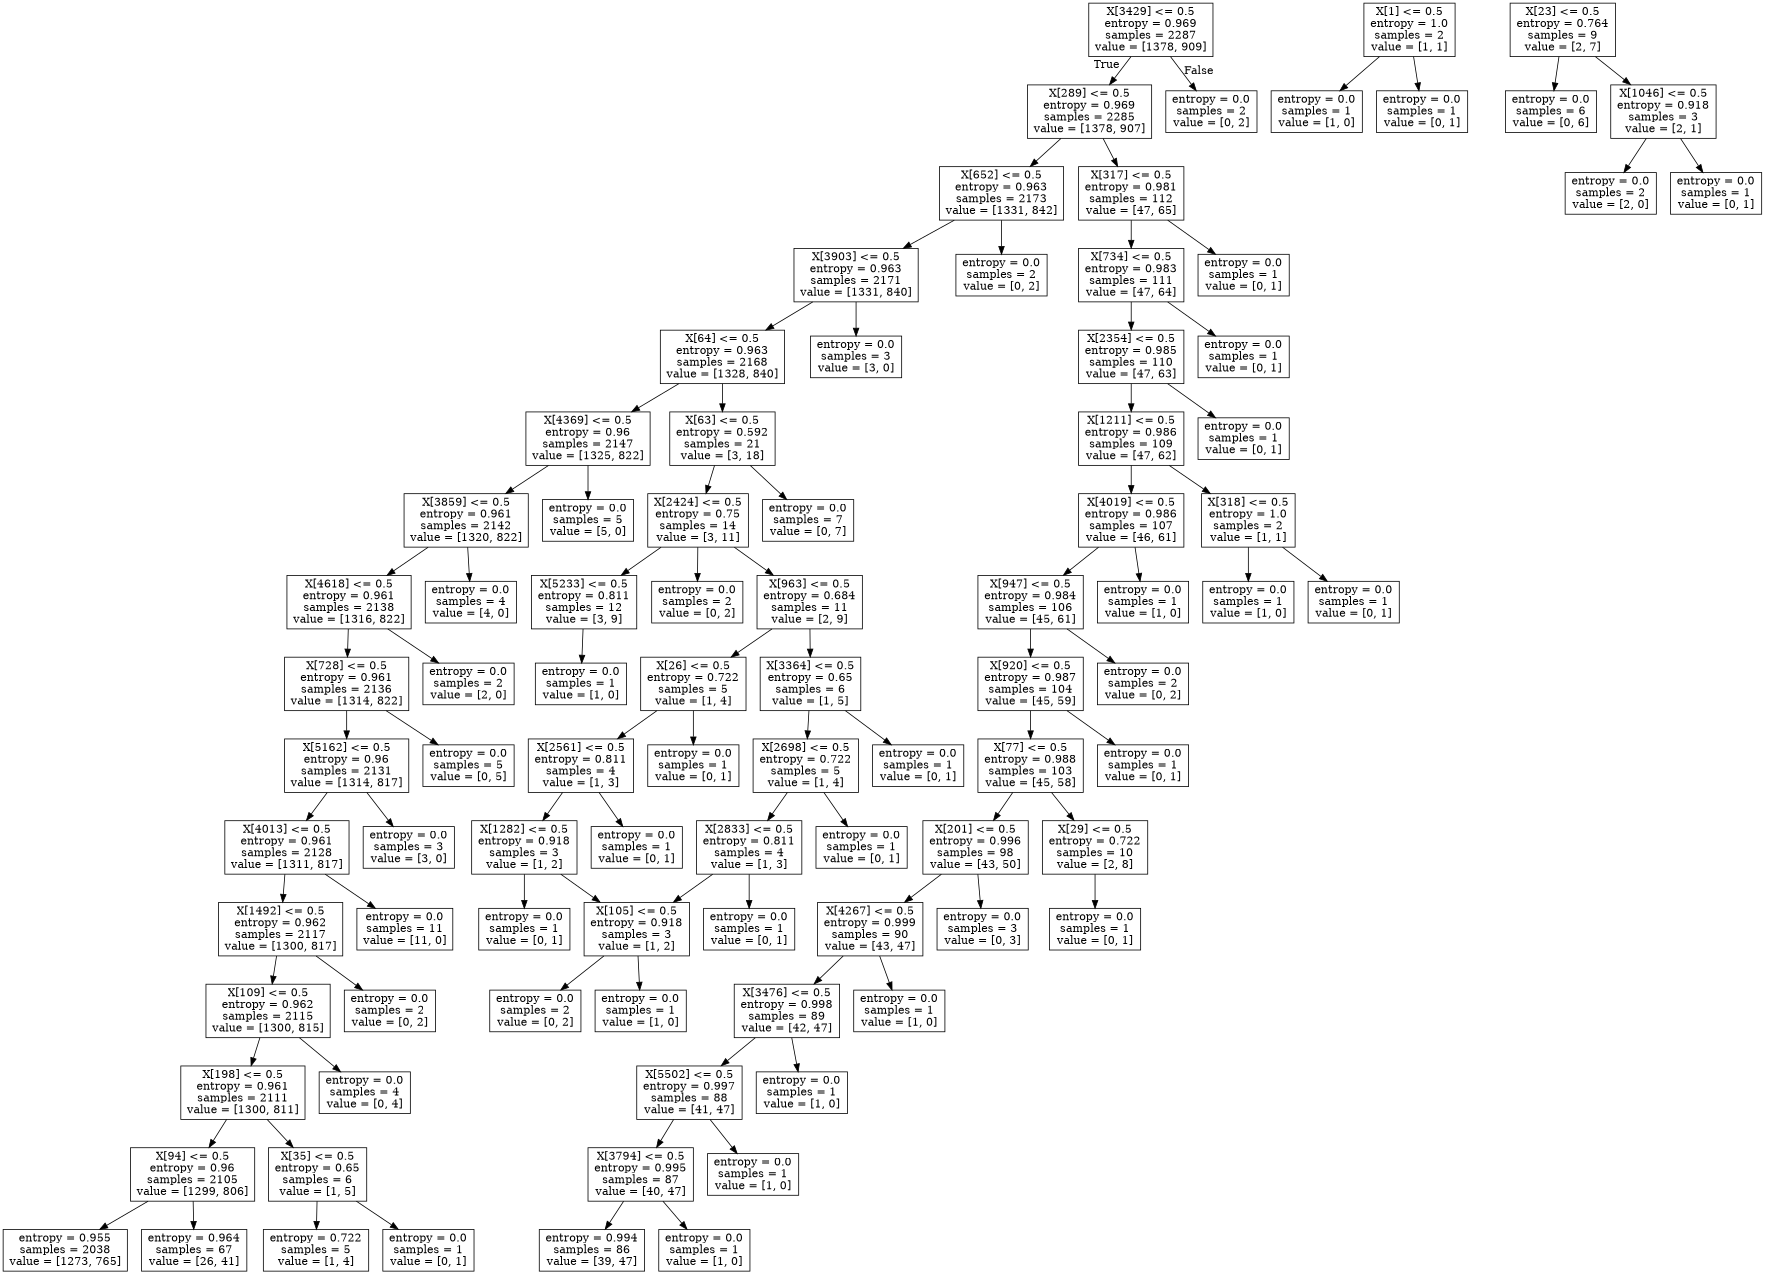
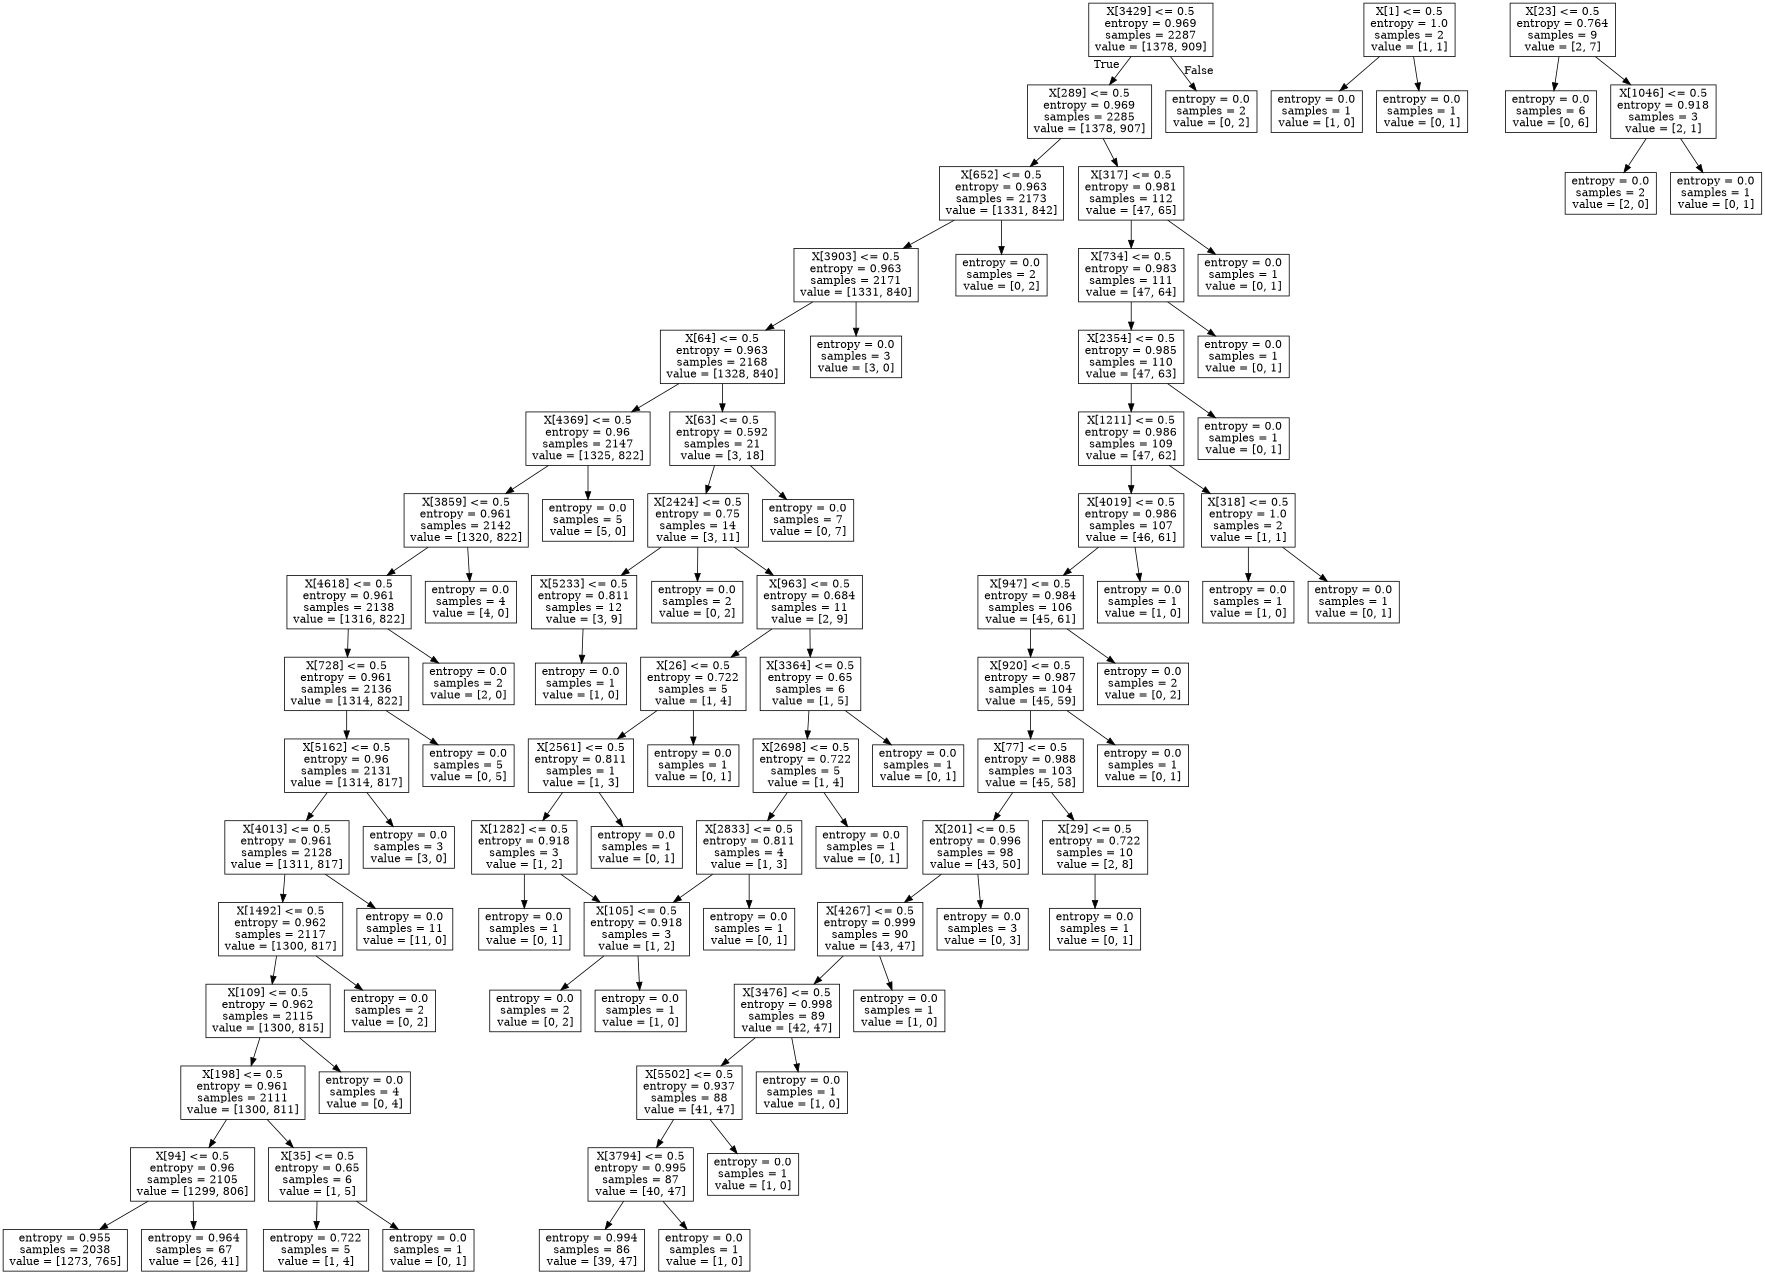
(581, 766) -> (581, 766)
(689, 1093) -> (689, 1093)
